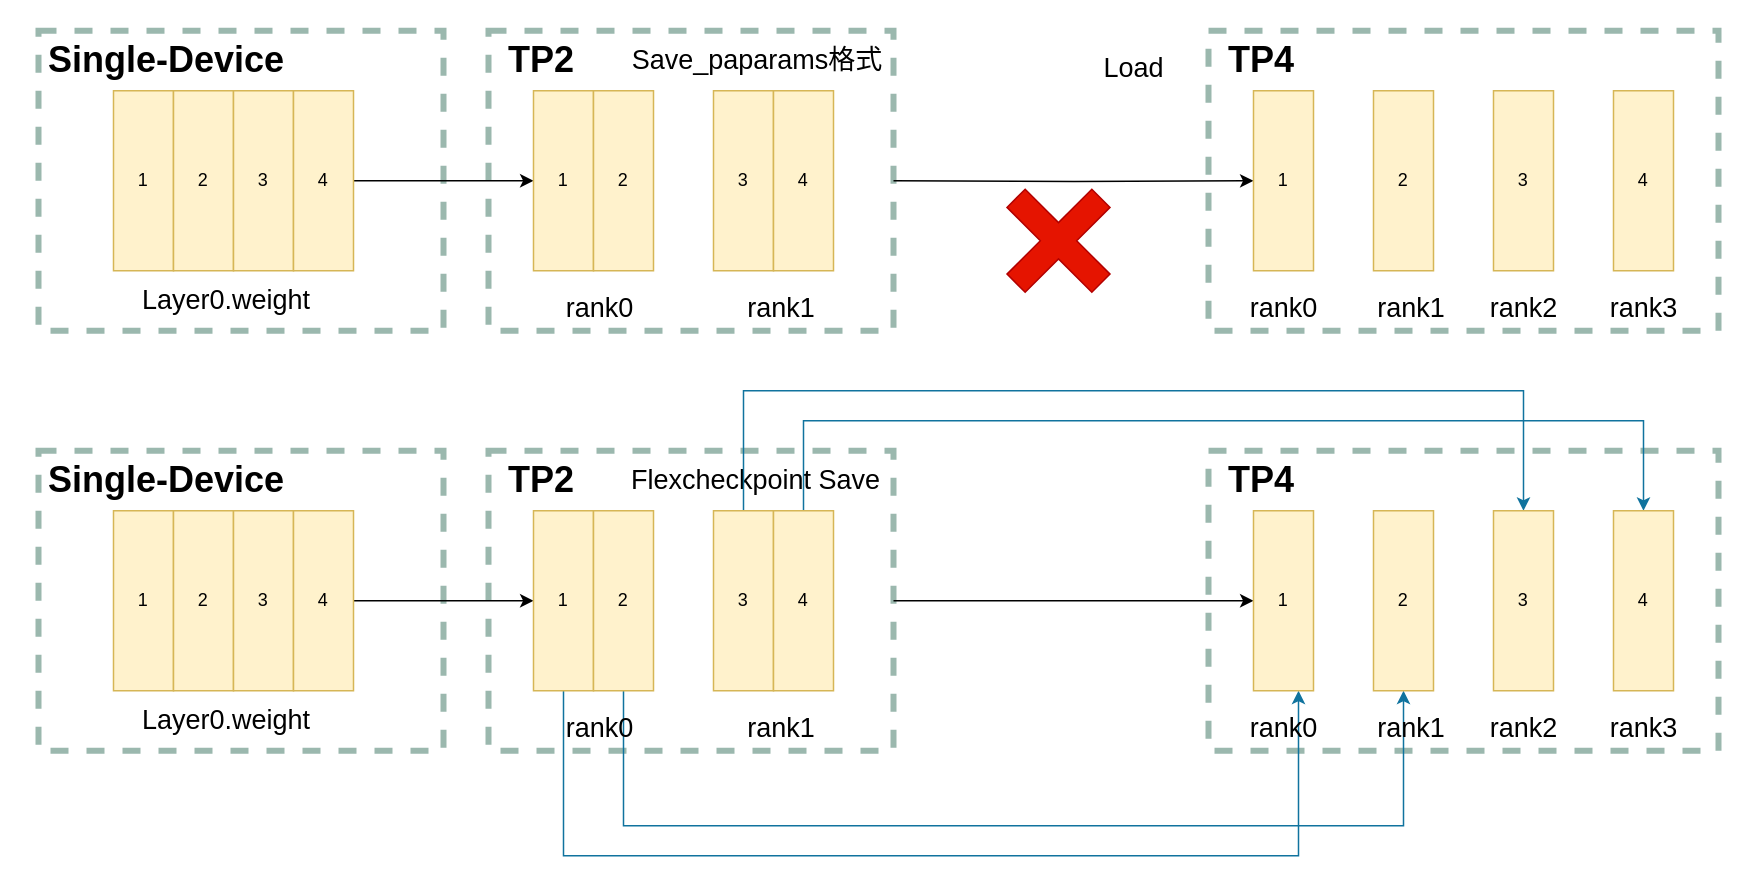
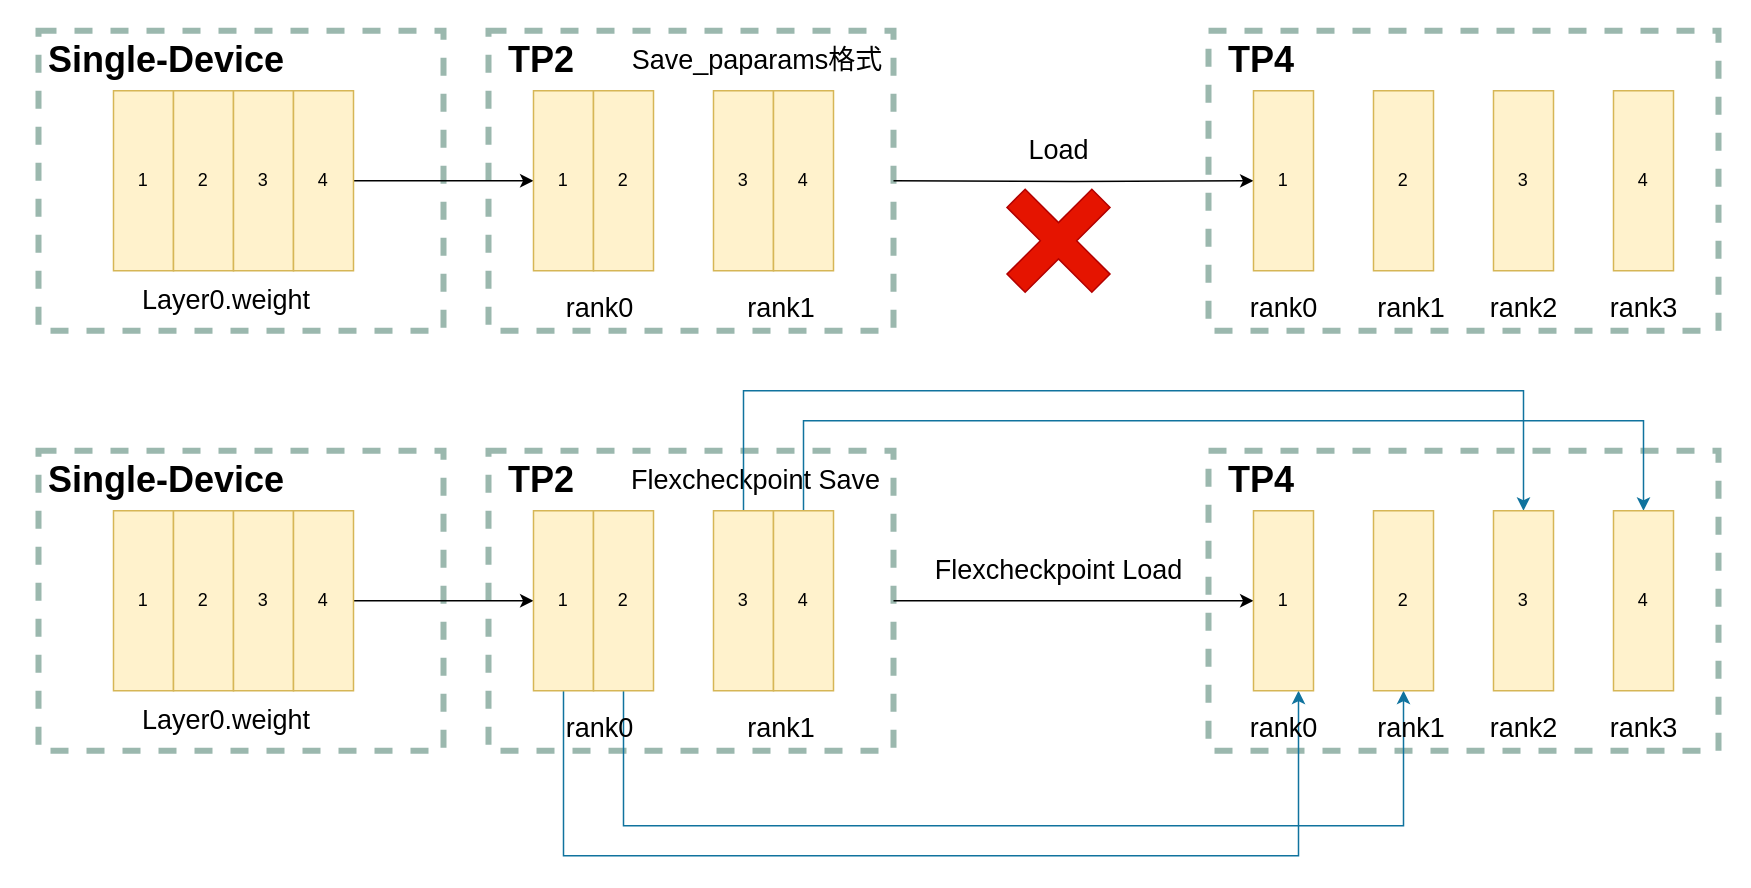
(1133, 68) -> (1058, 151)
none -> (1058, 571)
